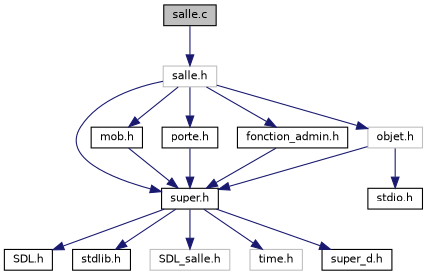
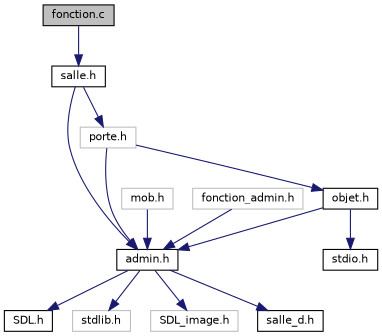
(190, 15) -> (79, 15)
(190, 76) -> (79, 76)
(158, 103) -> none
(236, 104) -> none
(287, 105) -> (224, 166)
(117, 138) -> (147, 199)
(190, 138) -> (108, 138)
(293, 138) -> (248, 199)
(395, 138) -> (350, 199)
(190, 199) -> (147, 260)
(102, 260) -> (102, 321)
(190, 260) -> (194, 321)
(276, 260) -> none
(357, 260) -> (290, 321)
